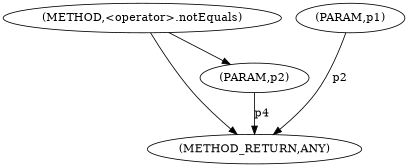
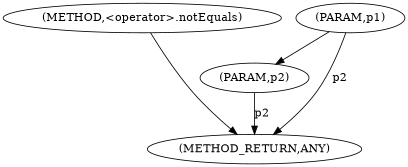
(196, 47) -> (306, 46)
(262, 113) -> (262, 113)
